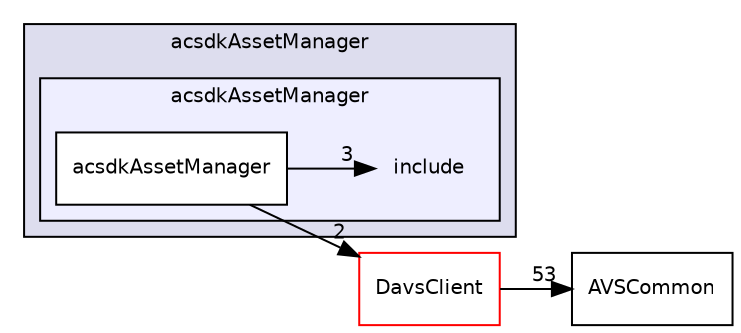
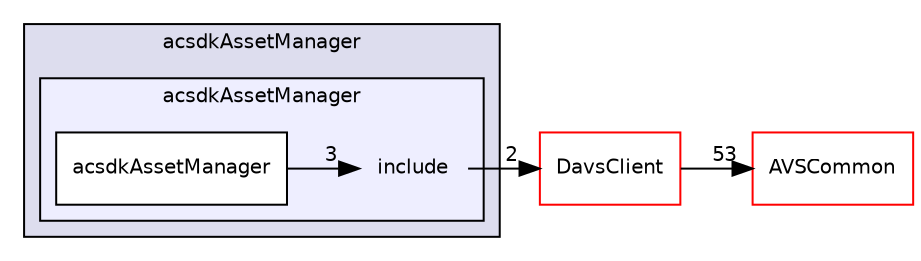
(295, 226) -> (494, 169)
(652, 289) -> (833, 169)
